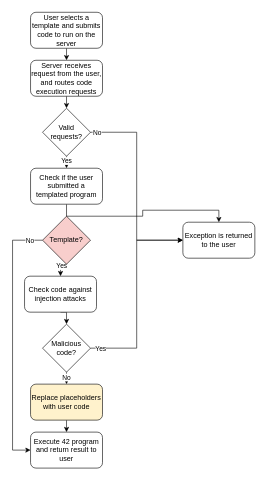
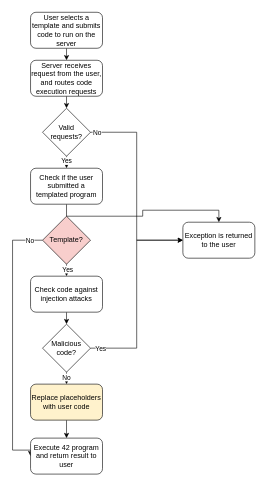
(60, 294) -> (66, 294)
(66, 450) -> (66, 456)
